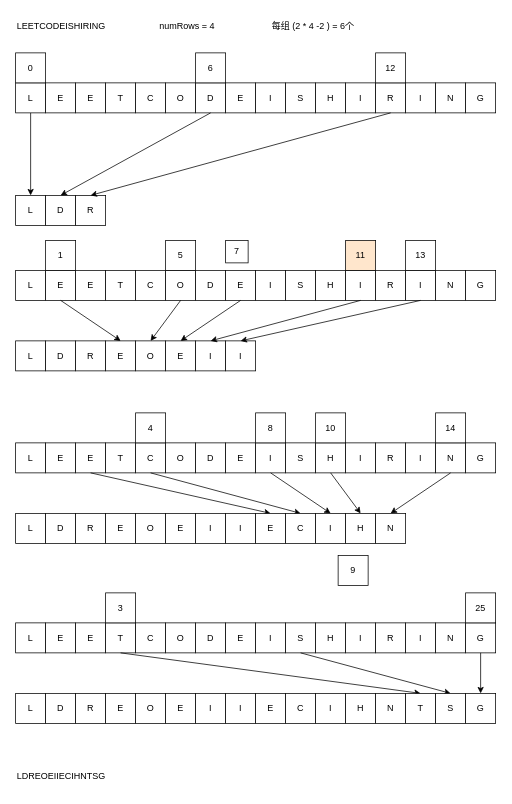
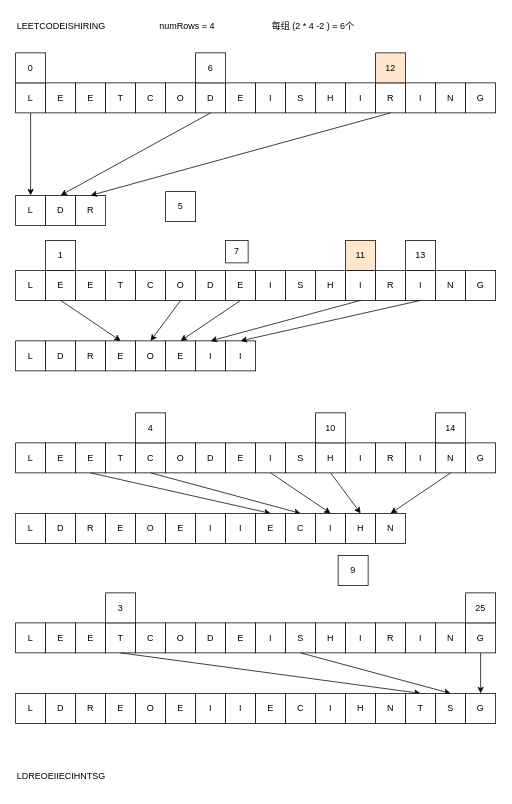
(390, 68) -> (390, 68)
(180, 255) -> (180, 207)
(270, 428) -> none
